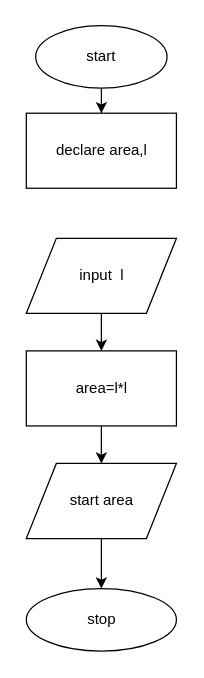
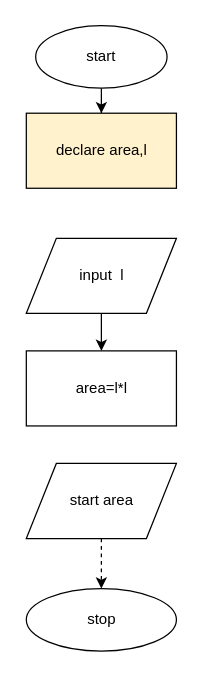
(101, 151) -> (101, 151)
(101, 449) -> none
(101, 558) -> (101, 558)
